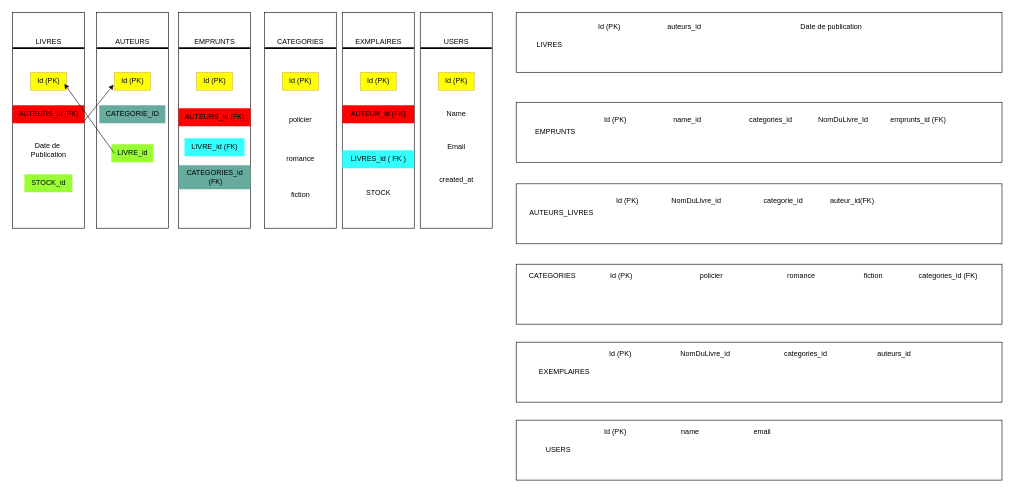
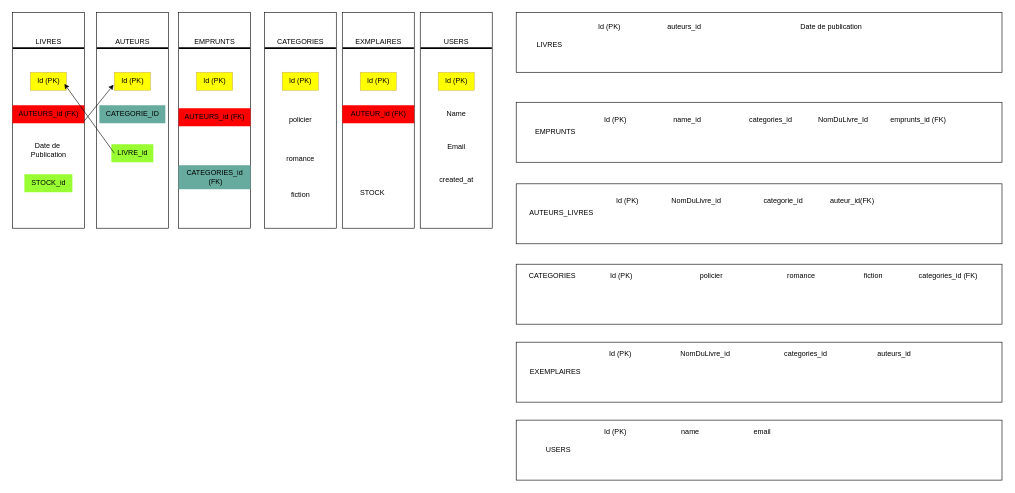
(215, 147) -> none
(378, 159) -> none
(378, 193) -> (372, 193)
(564, 372) -> (555, 372)
